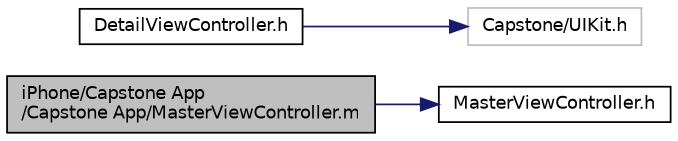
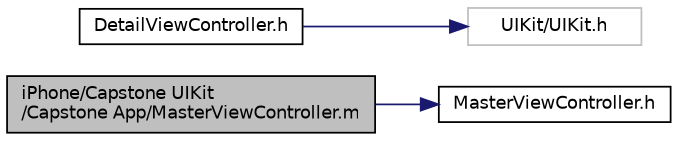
(555, 27) -> (555, 27)
(191, 104) -> (191, 104)
